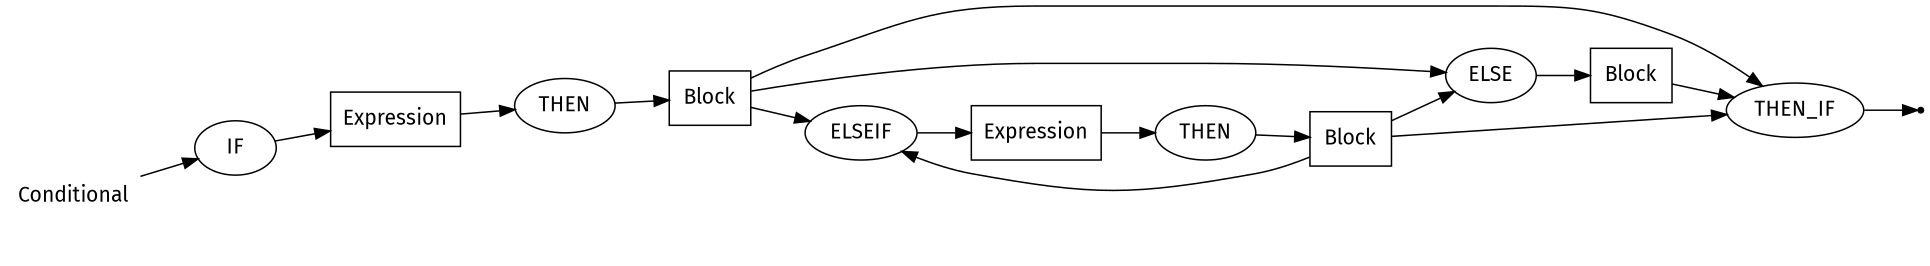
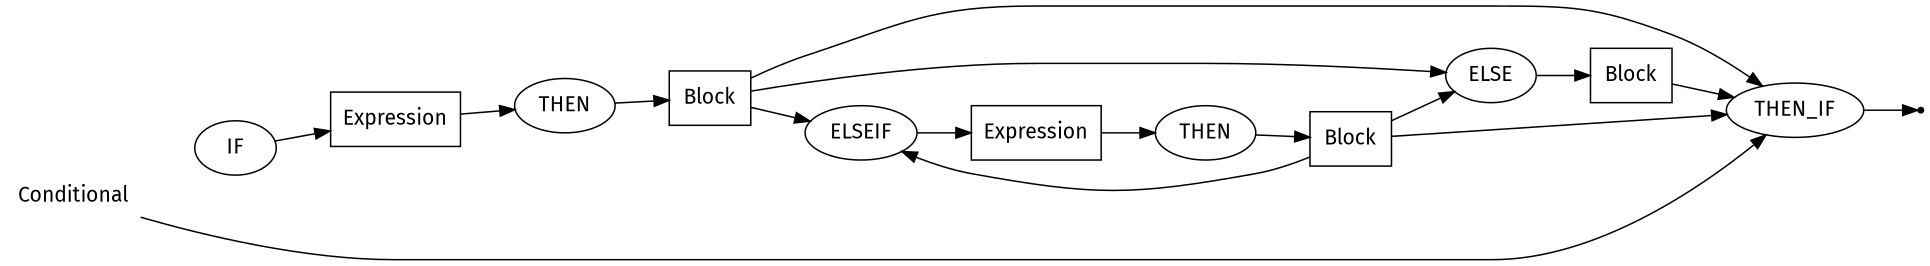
(162, 170) -> (960, 260)
